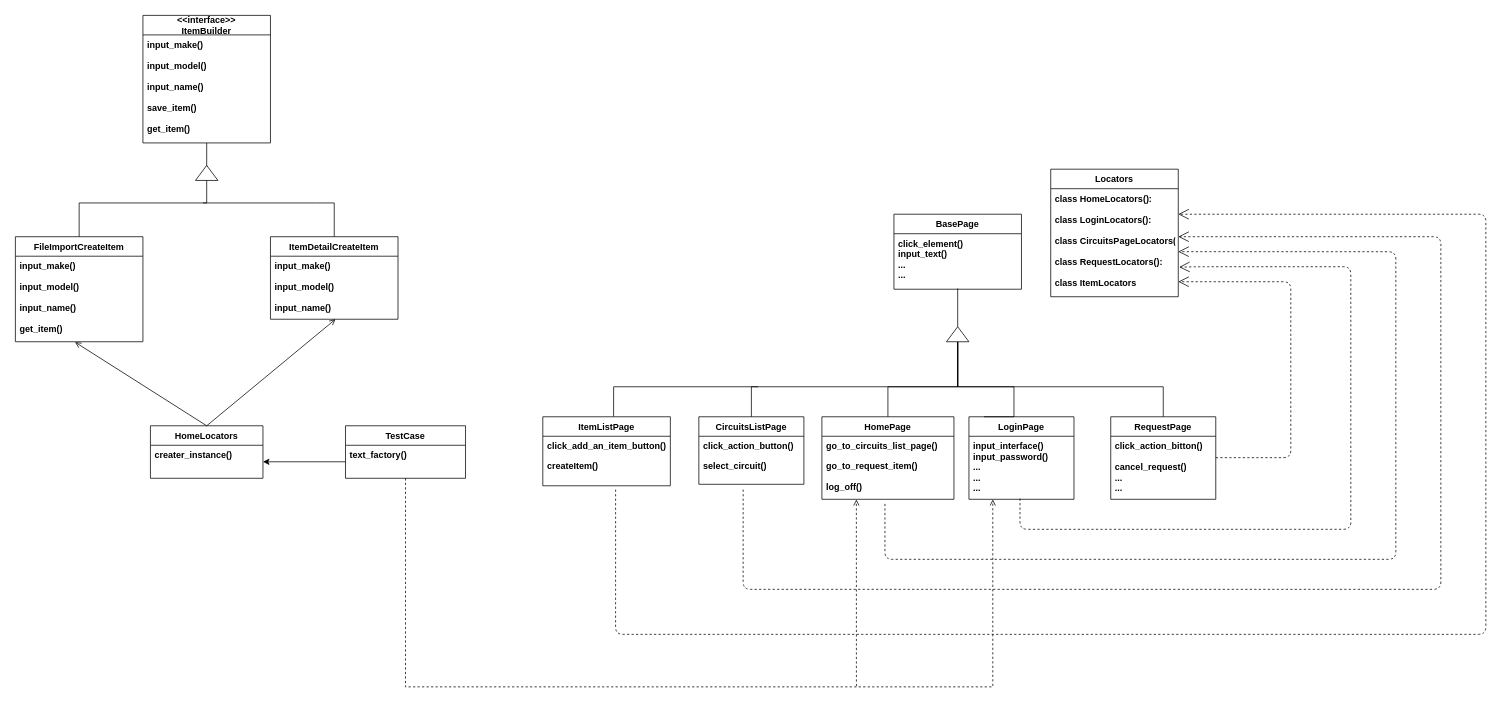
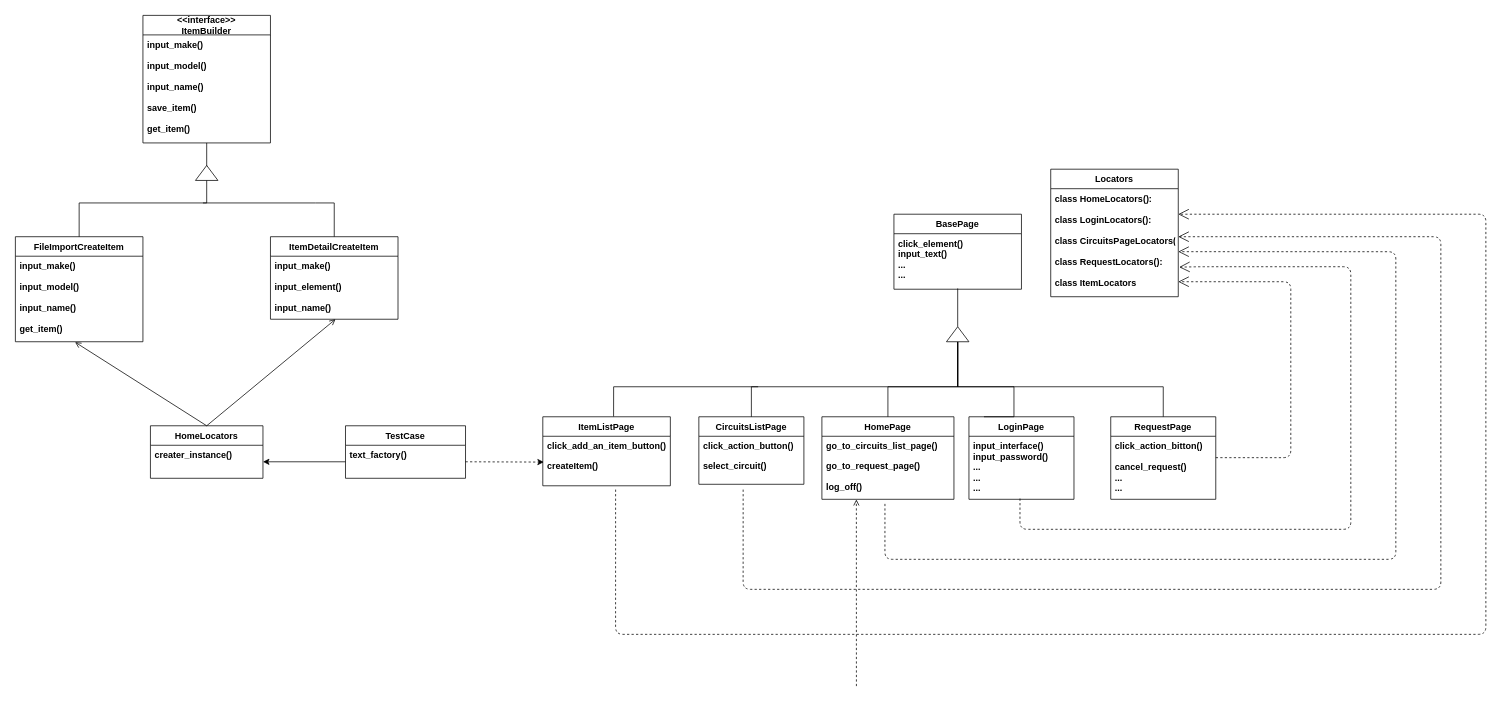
(304, 266) -> (304, 266)
none -> (471, 462)
(875, 466) -> (876, 466)
(687, 687) -> none
